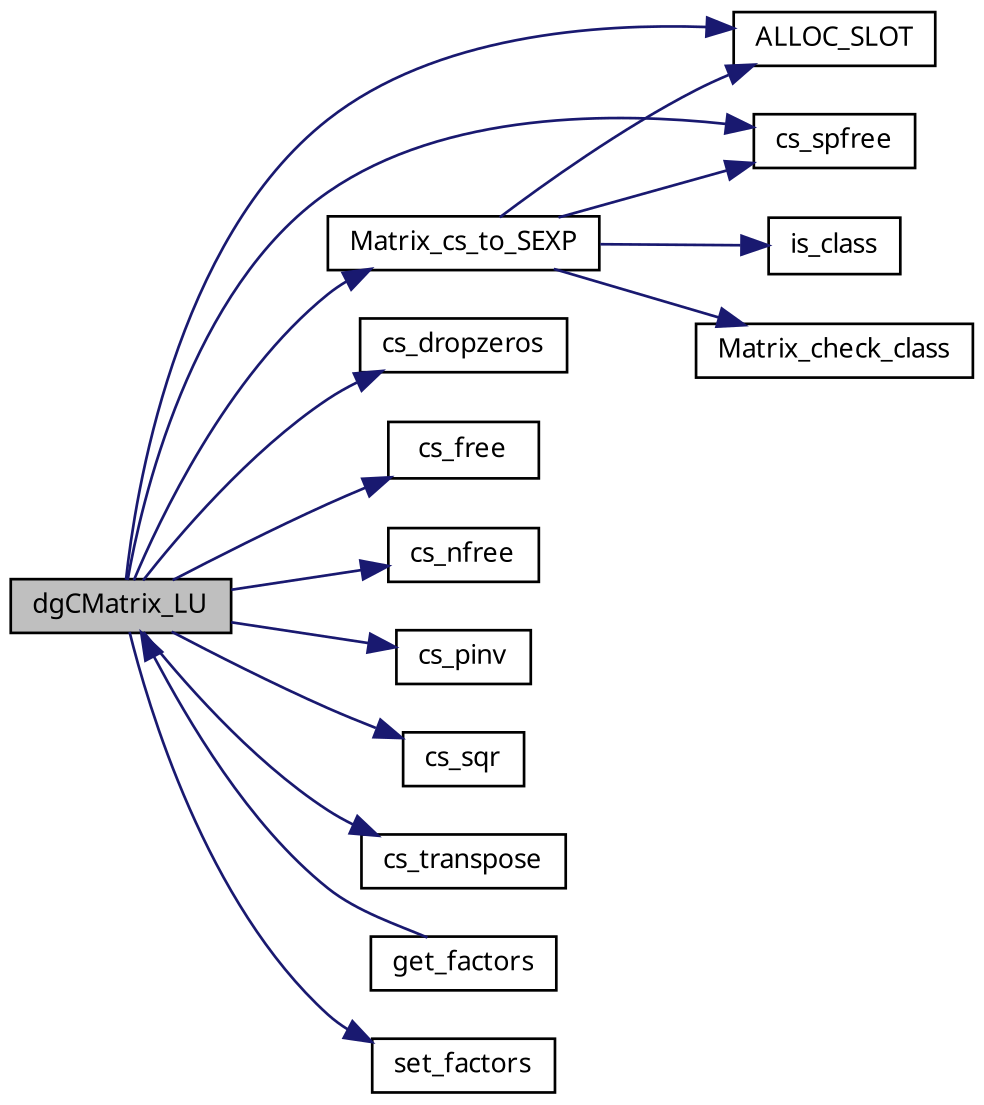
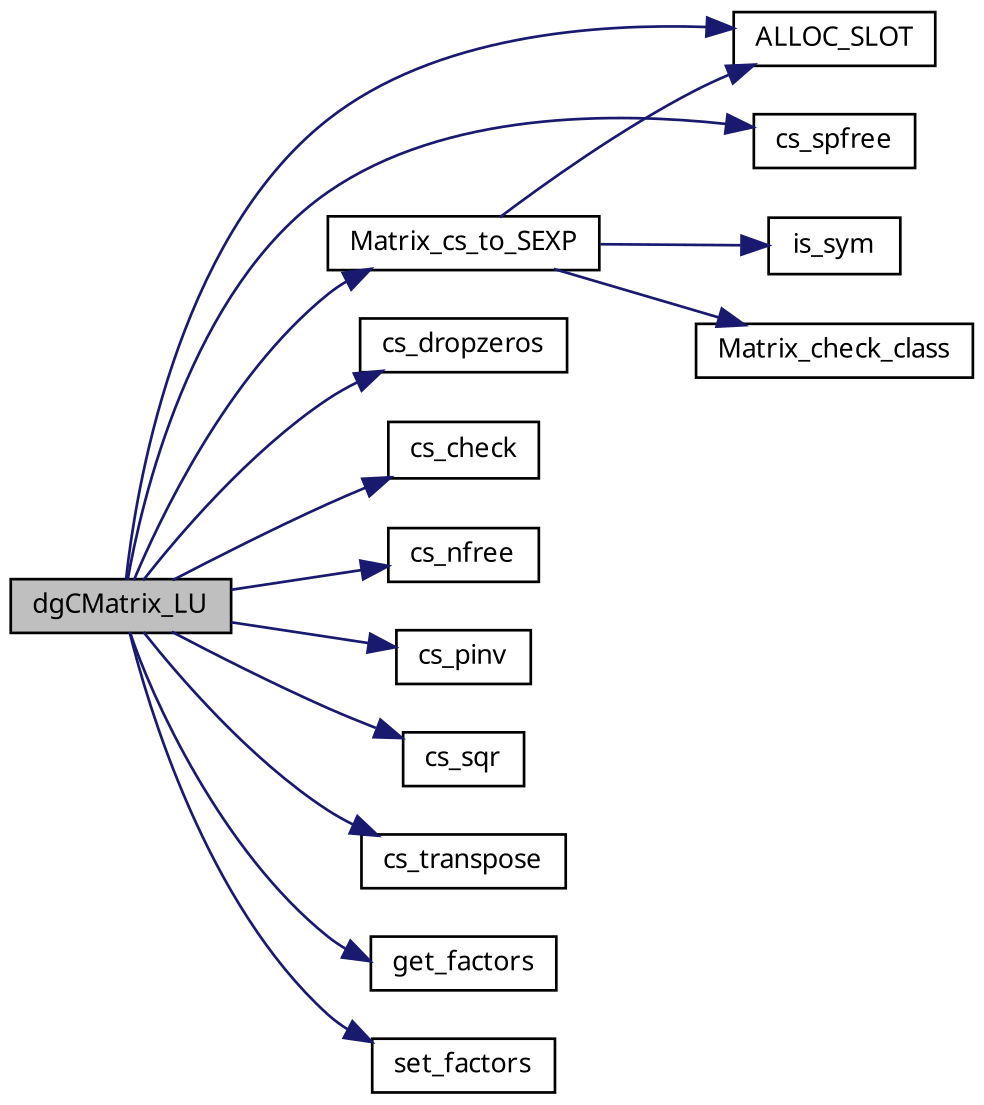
(643, 194) -> none
(834, 246) -> (834, 246)
(464, 450) -> (464, 450)
(264, 825) -> (215, 806)
